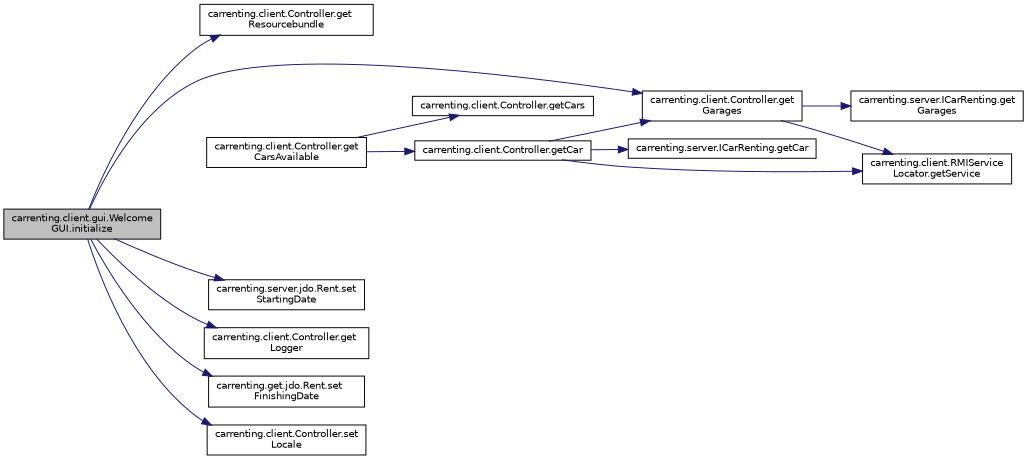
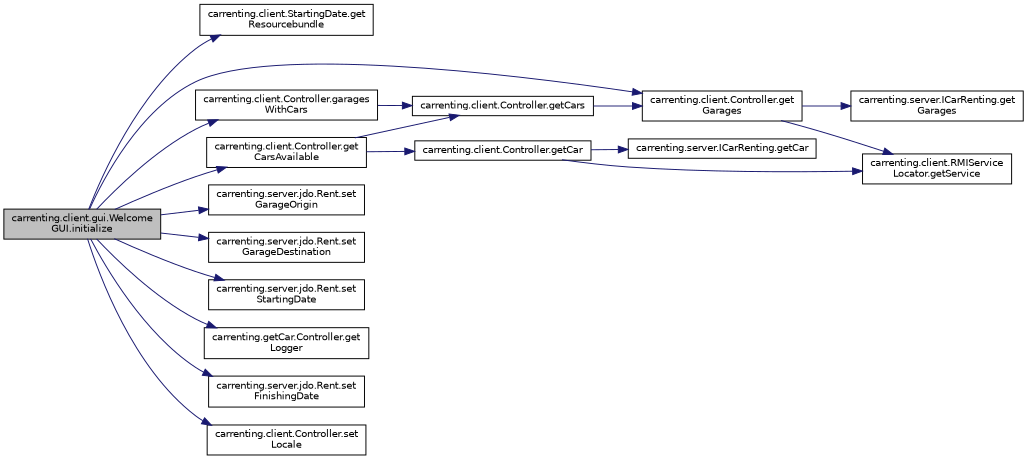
(287, 20) -> (287, 20)
none -> (287, 105)
(595, 132) -> (613, 106)
none -> (165, 188)
none -> (287, 200)
none -> (287, 247)
(287, 343) -> (287, 343)
(287, 392) -> (287, 392)
